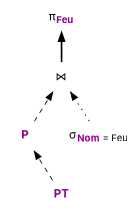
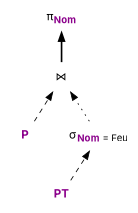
(65, 17) -> (65, 17)
(46, 169) -> (78, 169)
